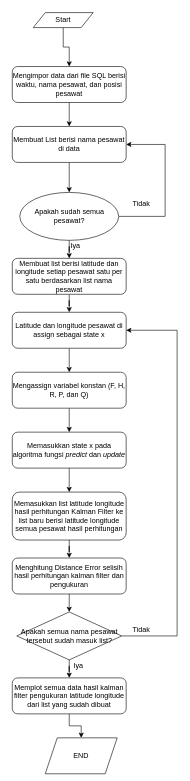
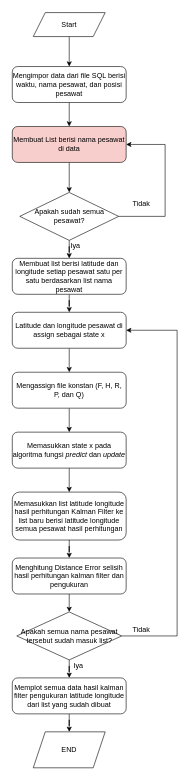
(63, 20) -> (69, 24)
(69, 144) -> (69, 144)
(69, 216) -> (69, 216)
(69, 390) -> (69, 390)
(81, 756) -> (69, 750)
